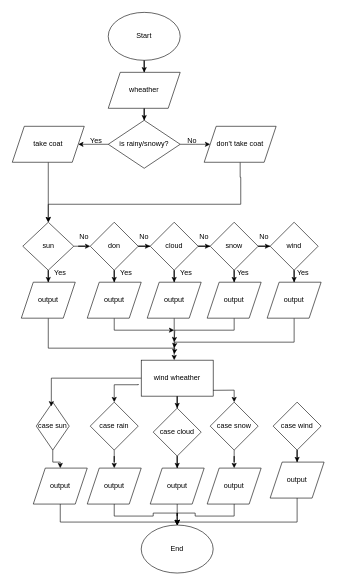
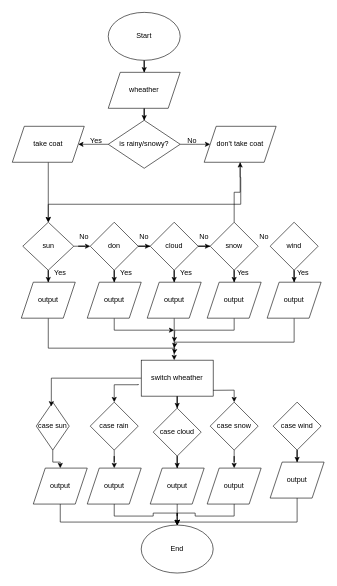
(266, 246) -> (234, 206)
(177, 378) -> (177, 378)
